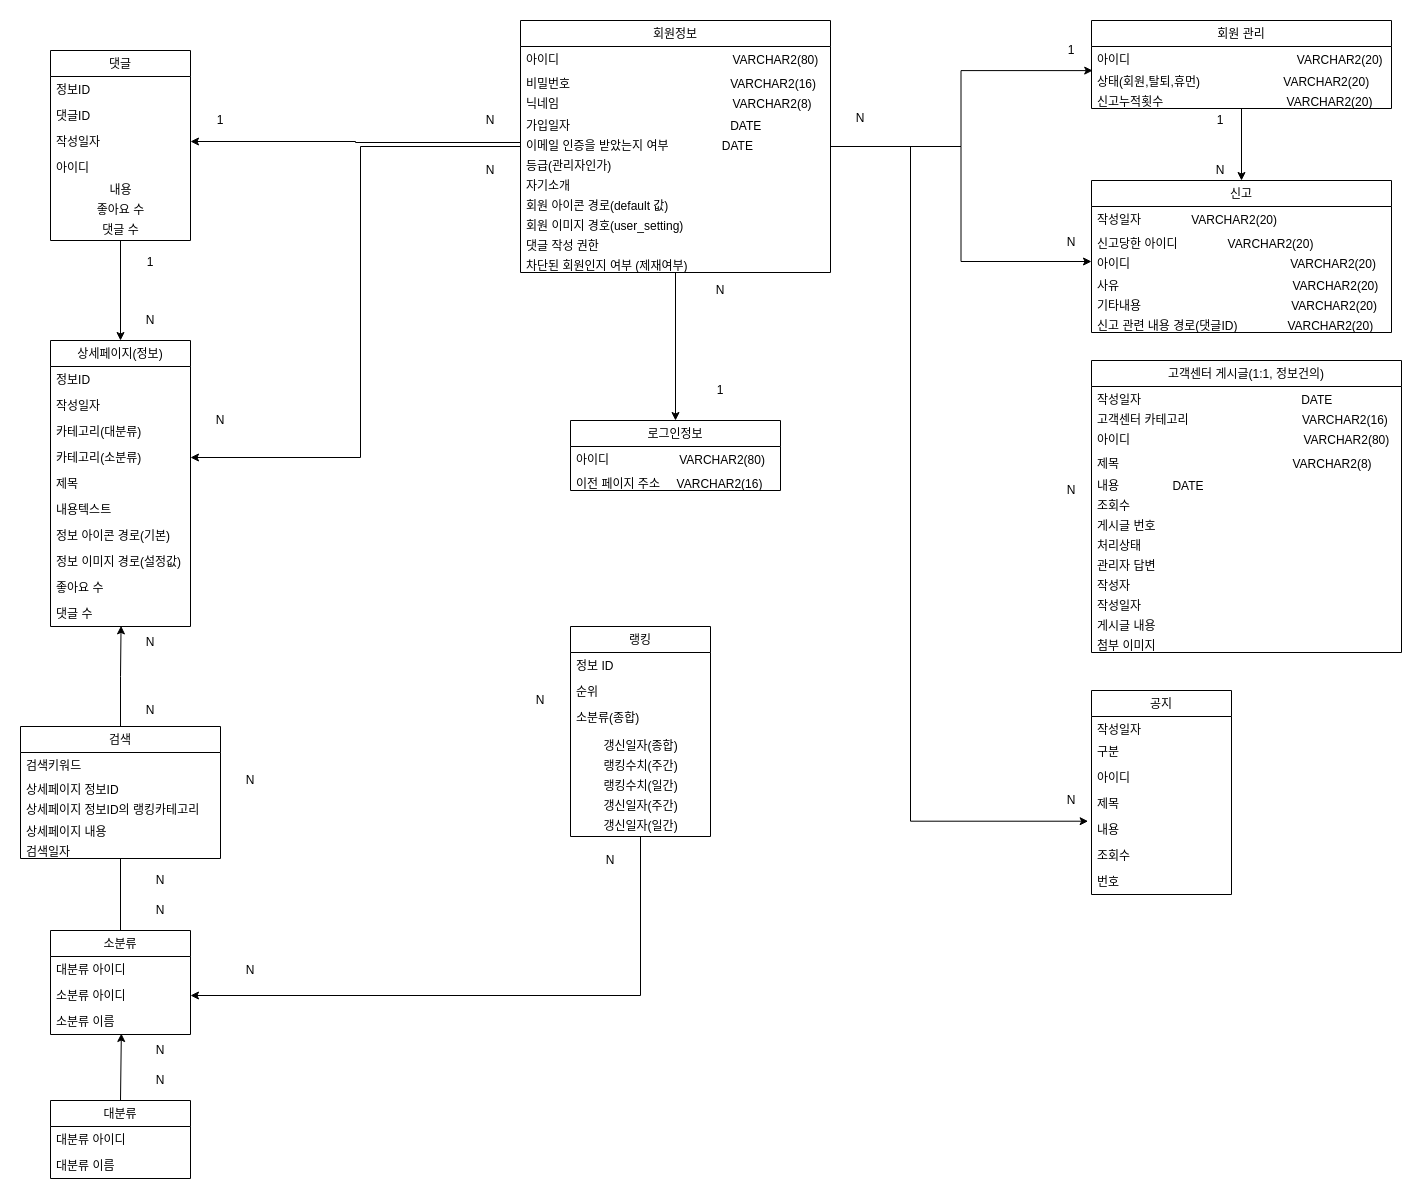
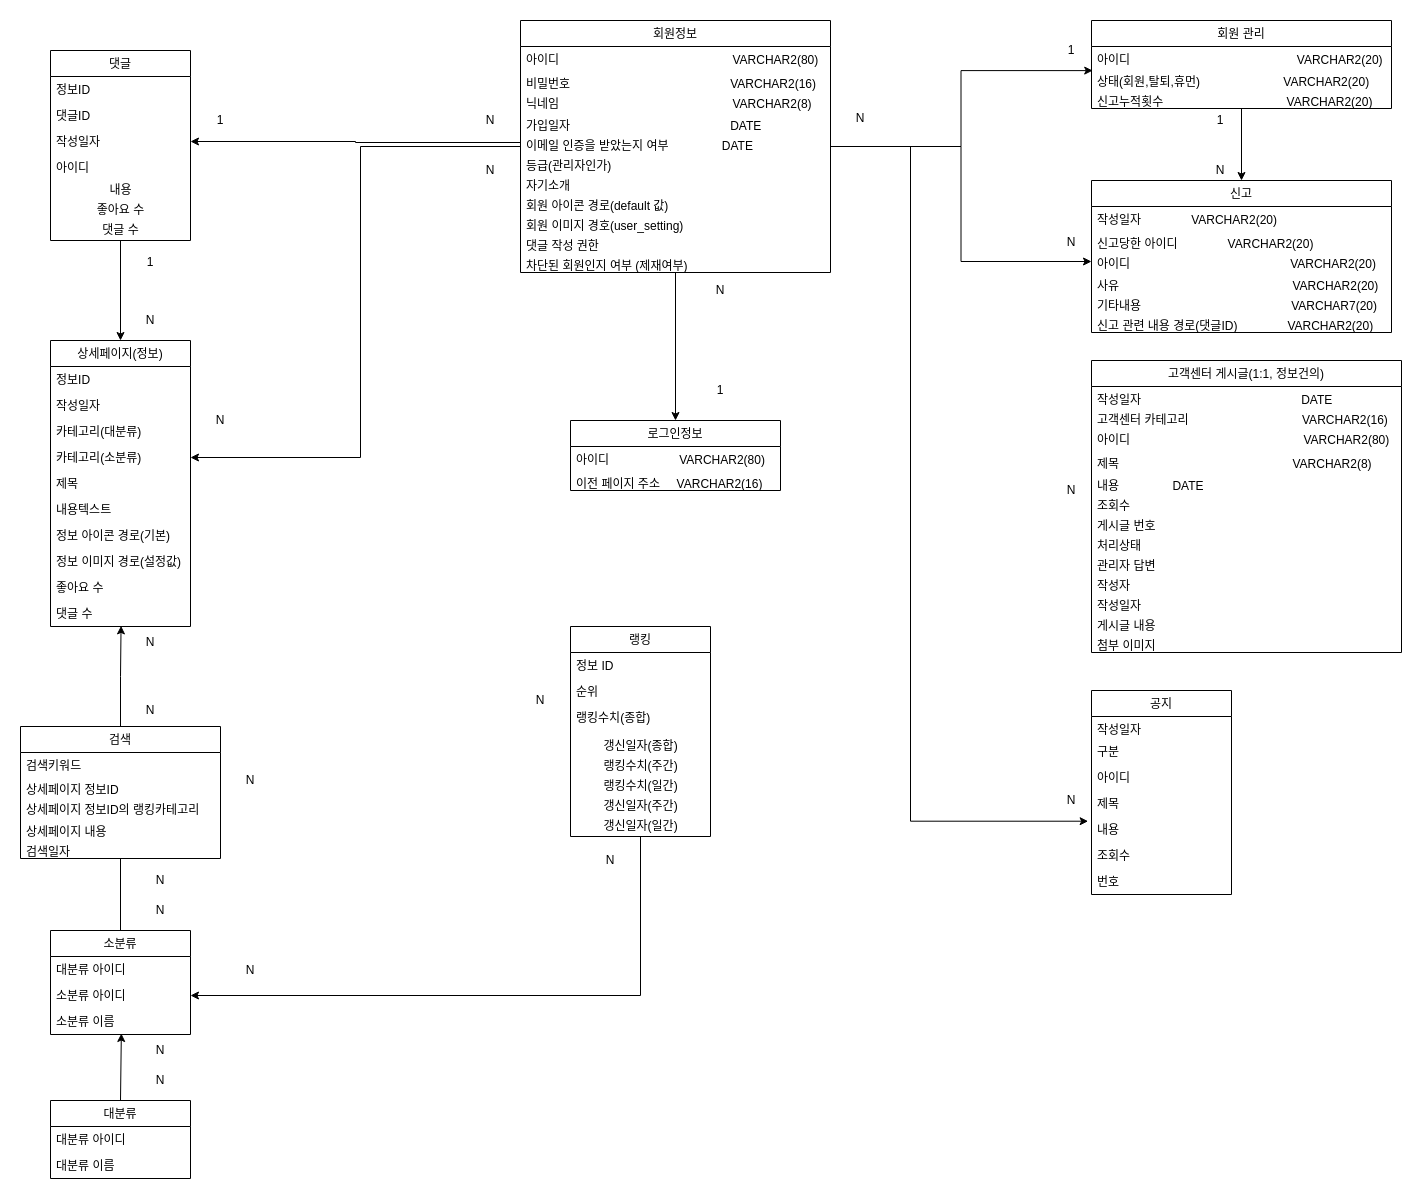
(1278, 306) -> (1278, 306)
(613, 718) -> (619, 718)
